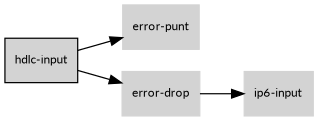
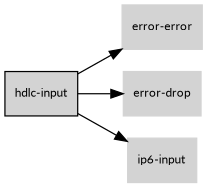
(161, 27) -> (162, 27)
(216, 94) -> (97, 124)
